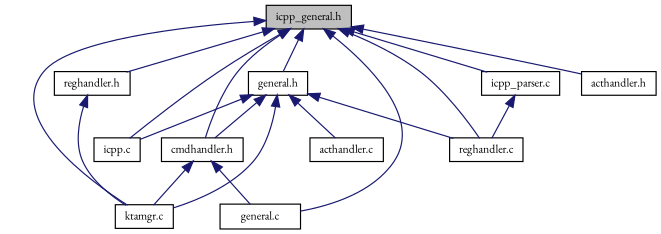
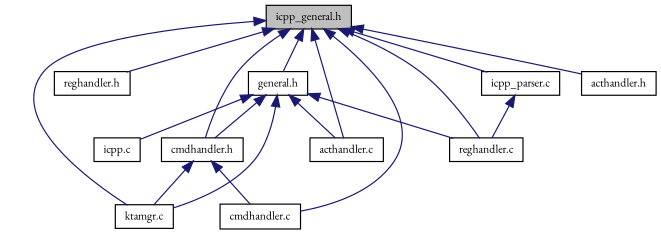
(202, 83) -> (329, 89)
(83, 162) -> none
(260, 217) -> (260, 217)
